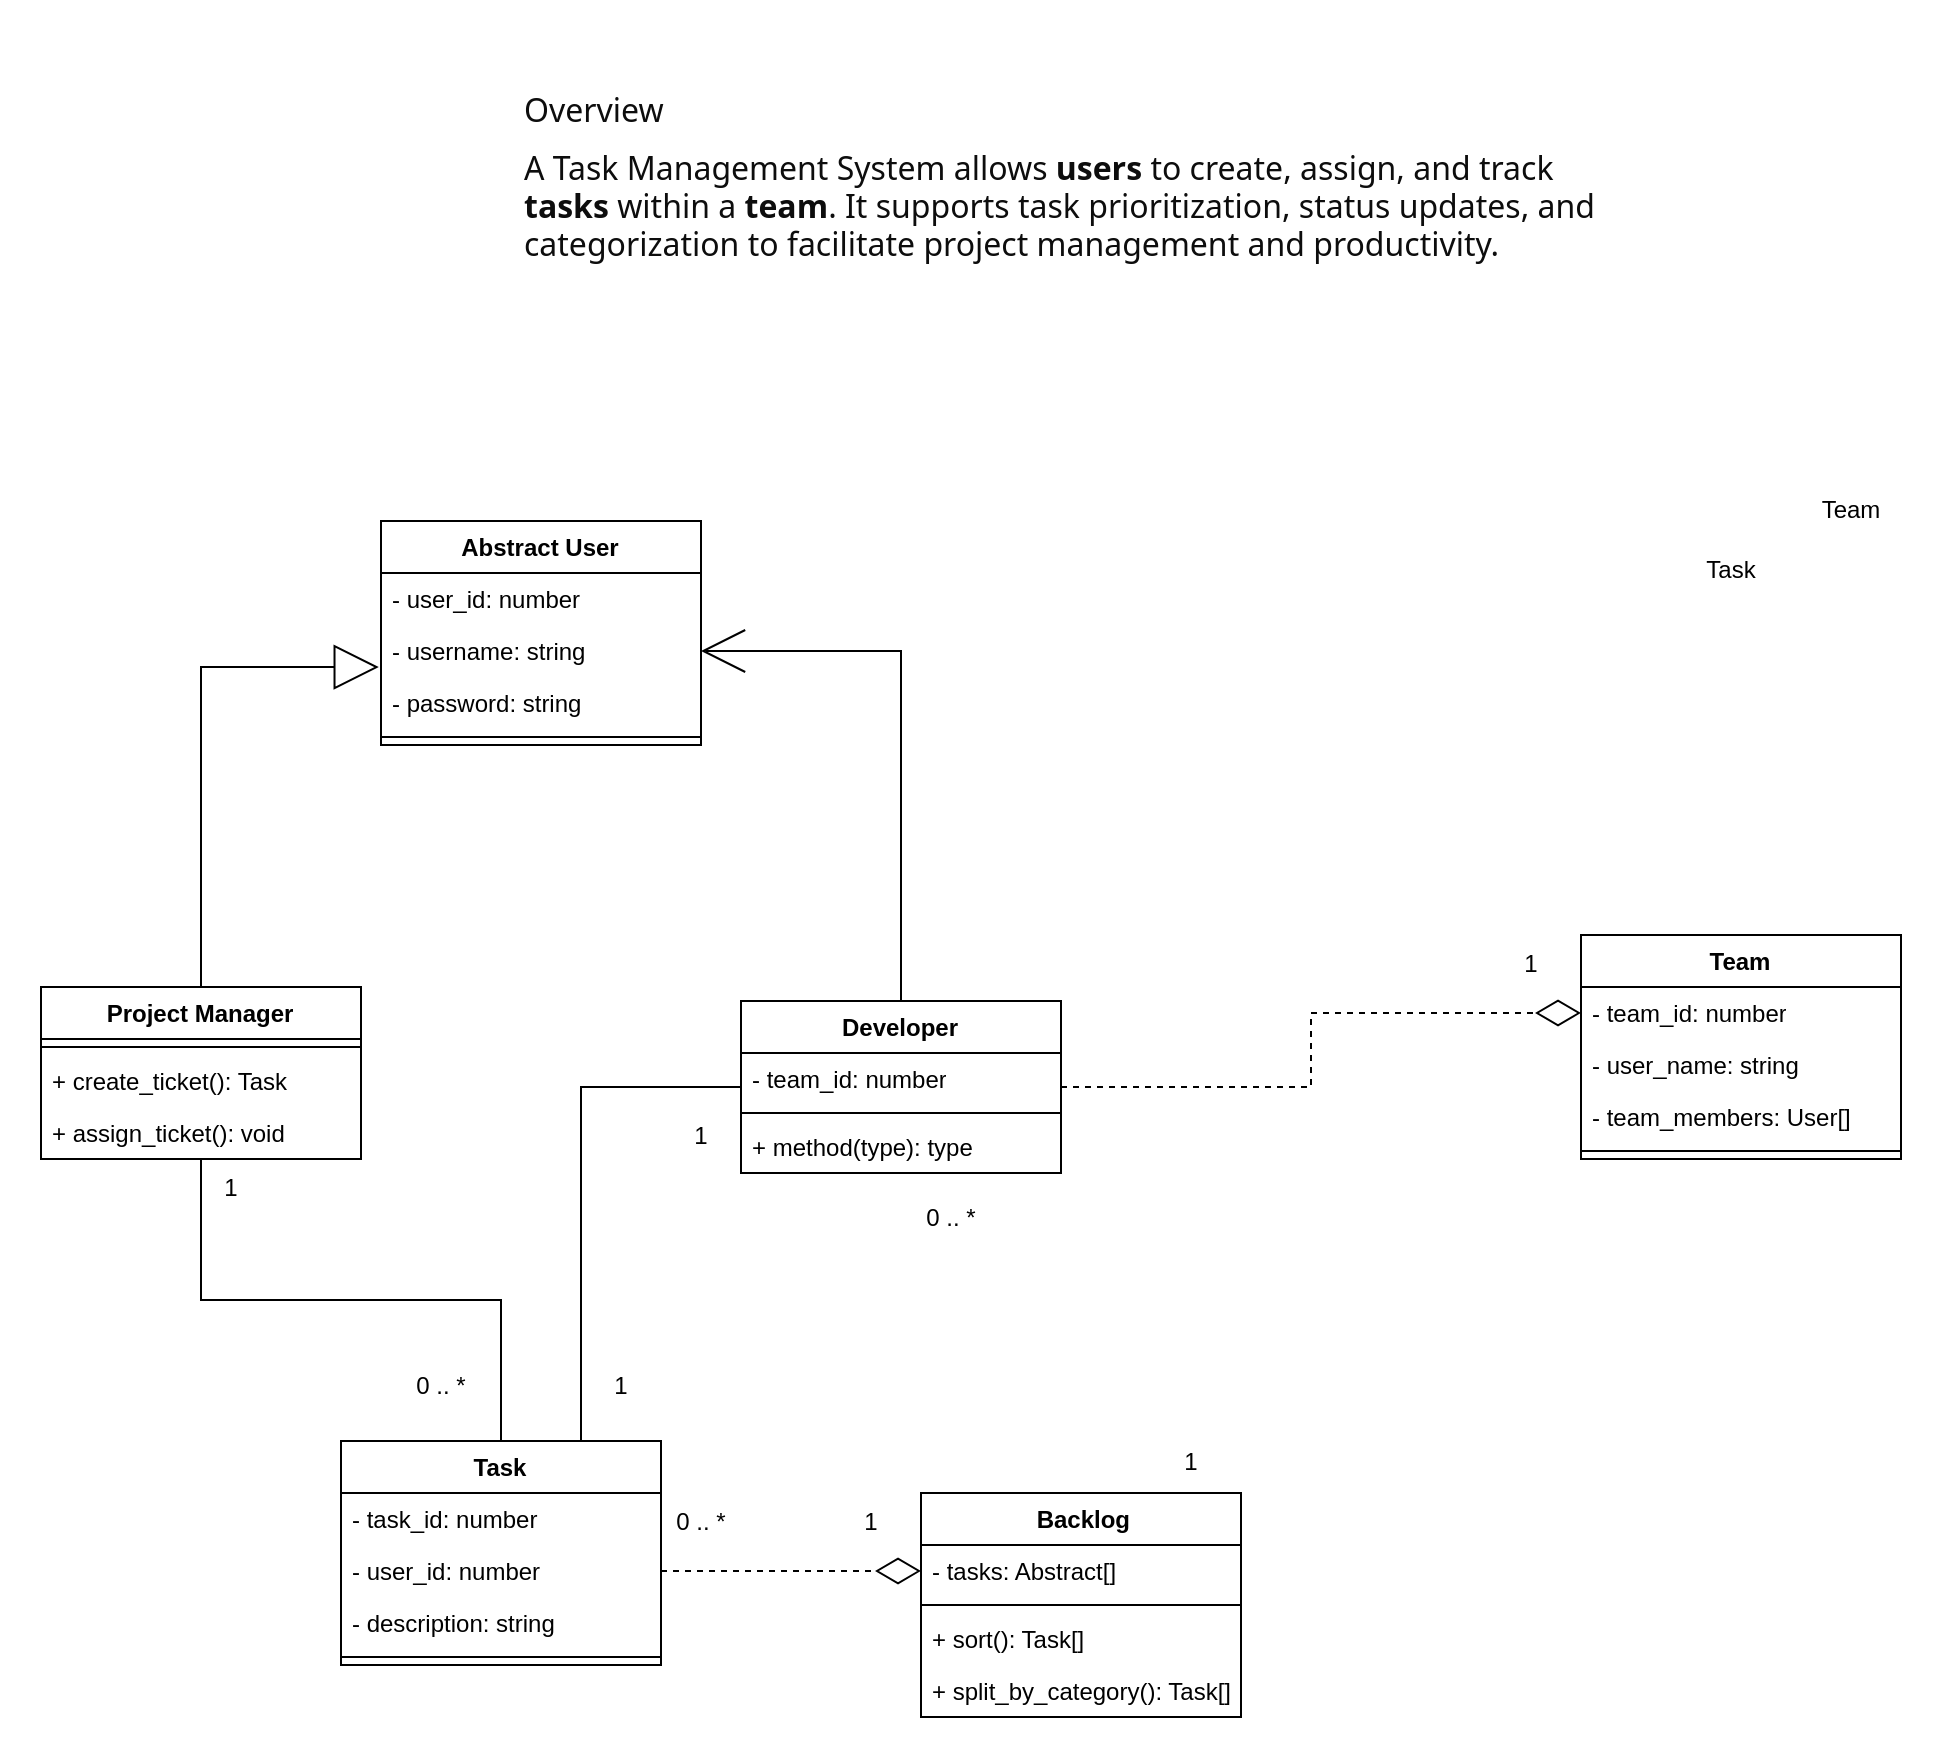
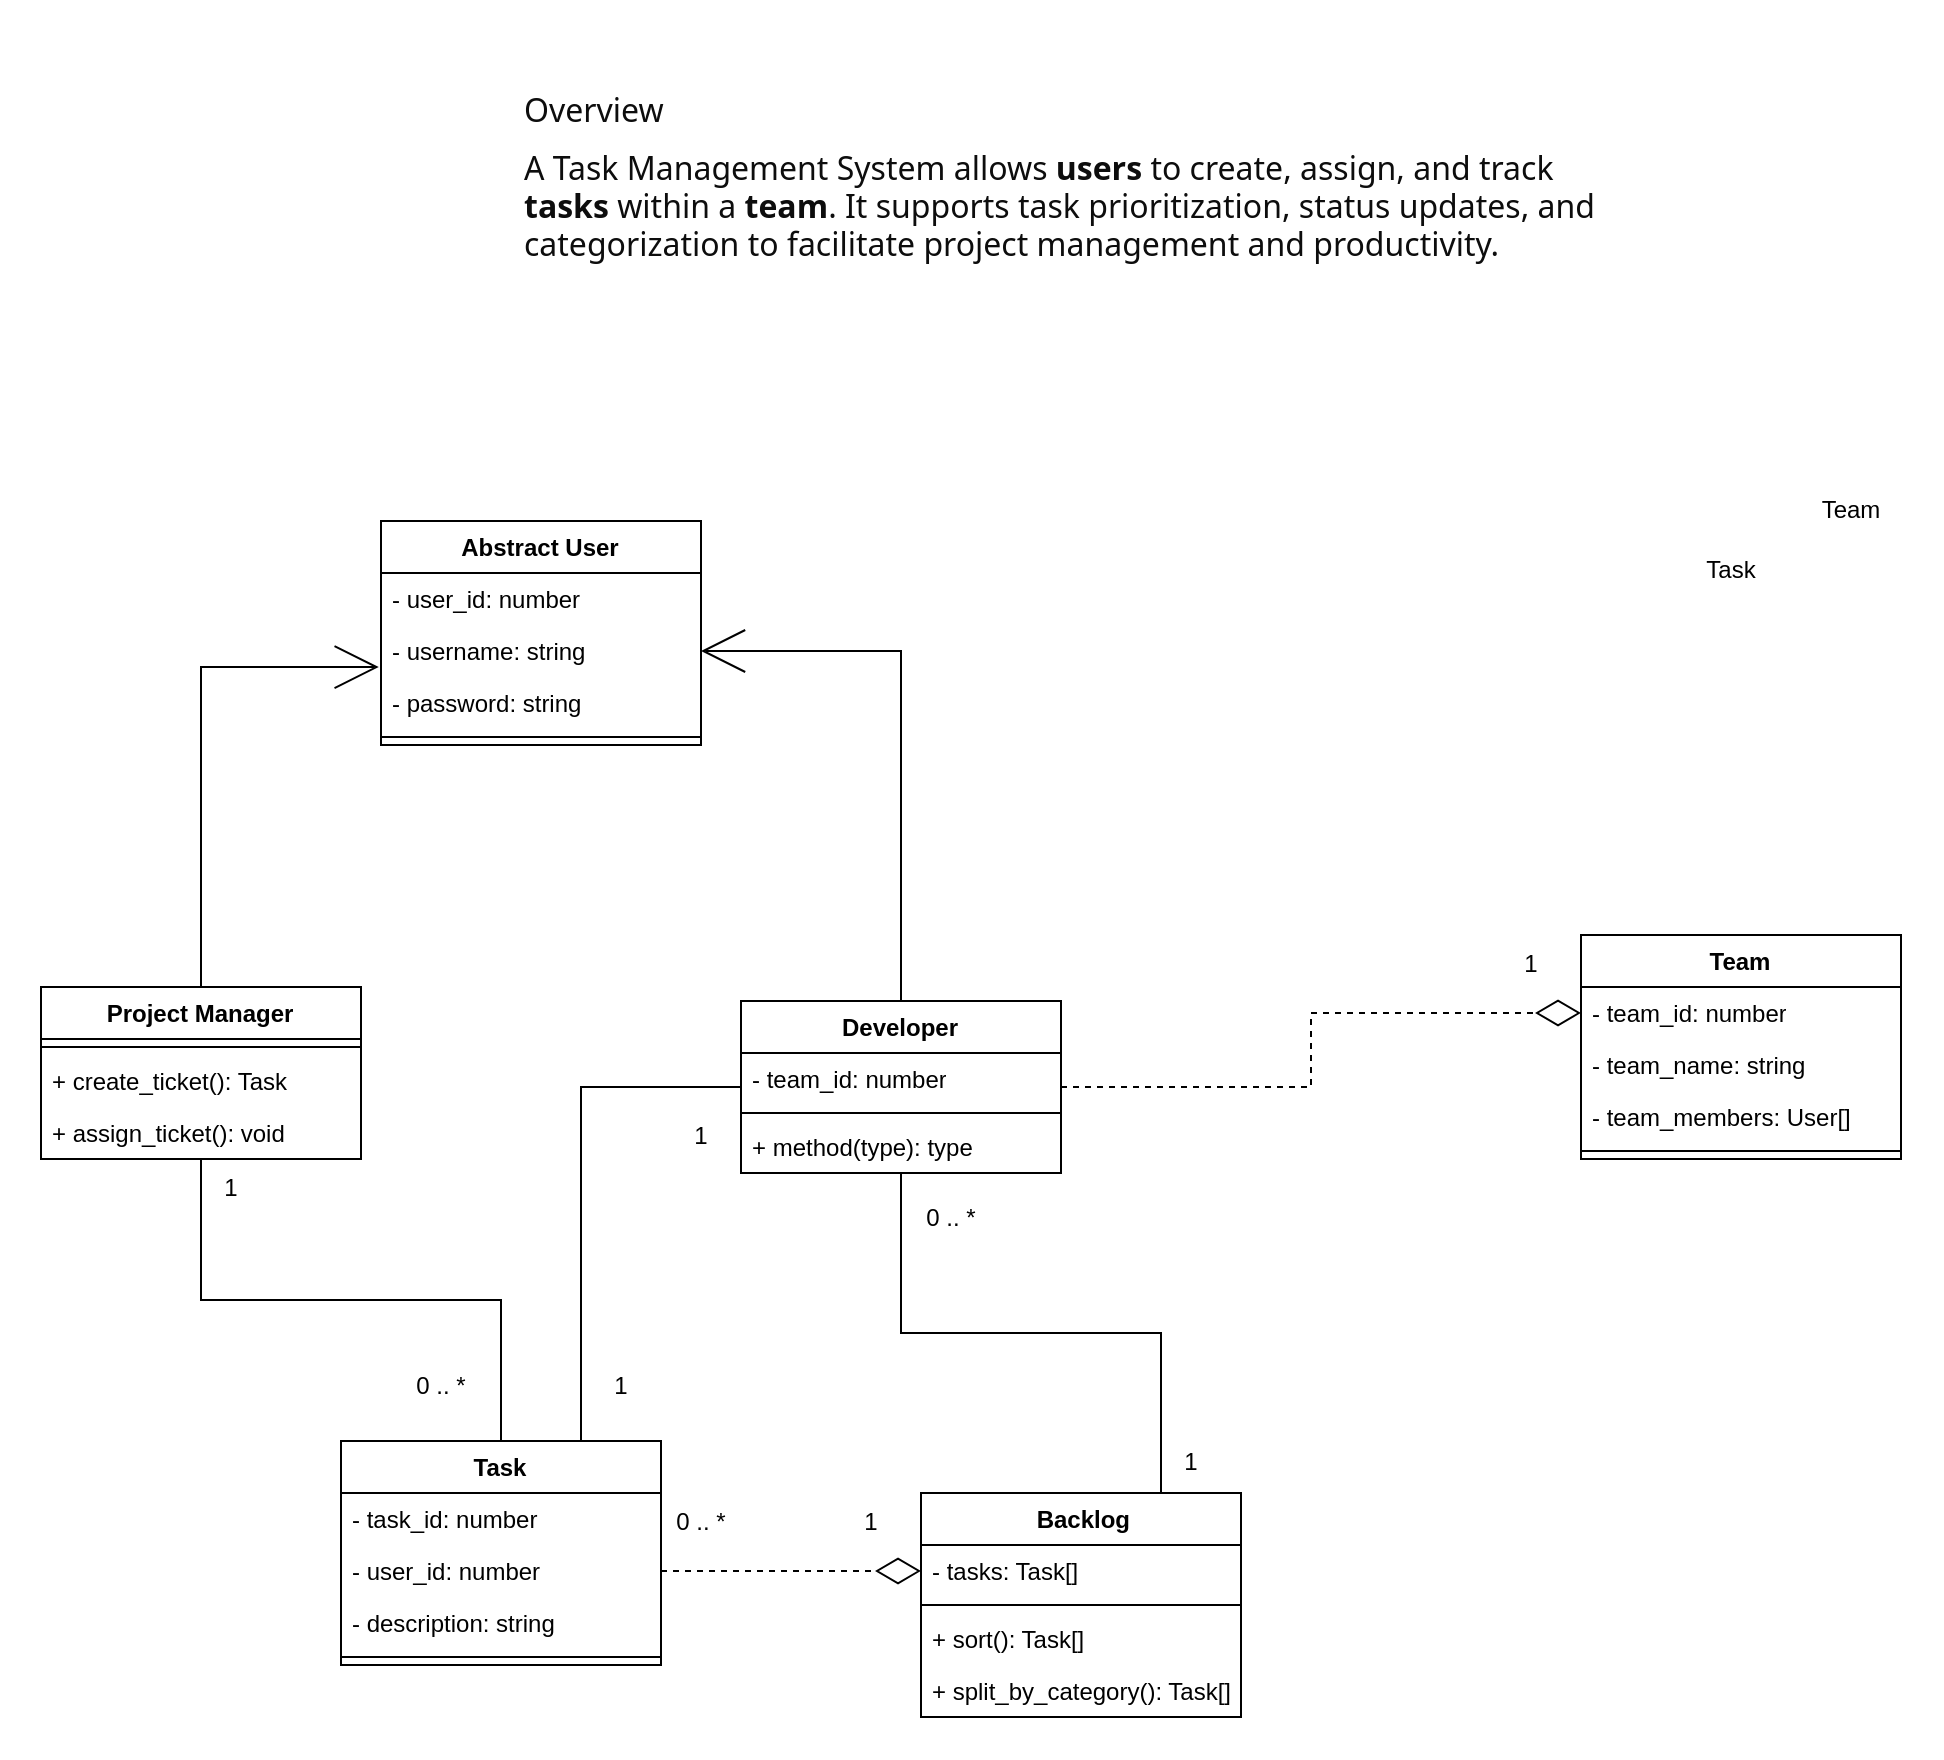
(333, 667) -> (353, 667)
(1708, 1067) -> (1708, 1067)
none -> (1033, 1333)
(1051, 1573) -> (1024, 1573)
